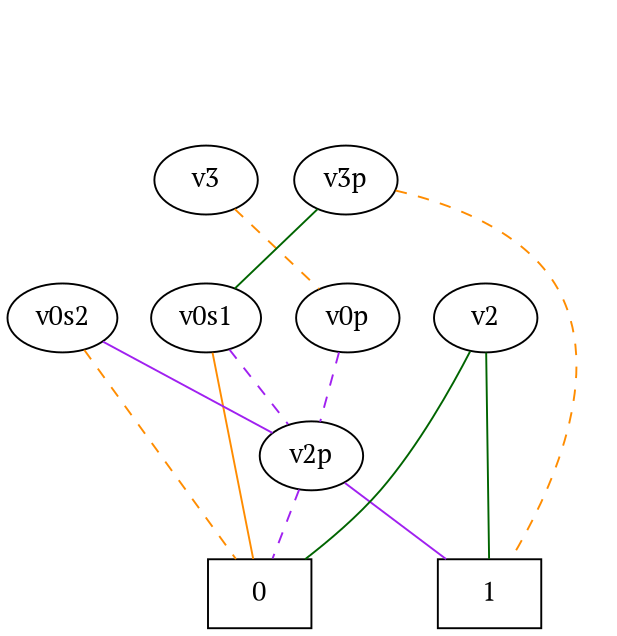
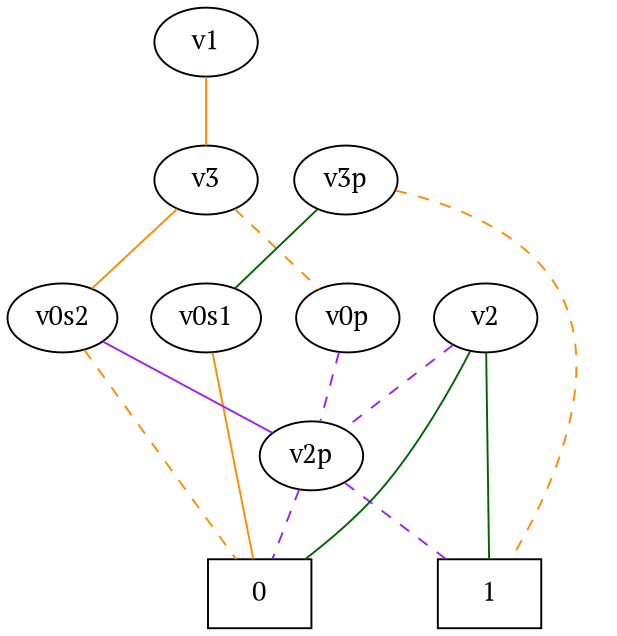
none -> (206, 42)
none -> (134, 249)
(259, 387) -> (398, 387)
(395, 521) -> (395, 521)
